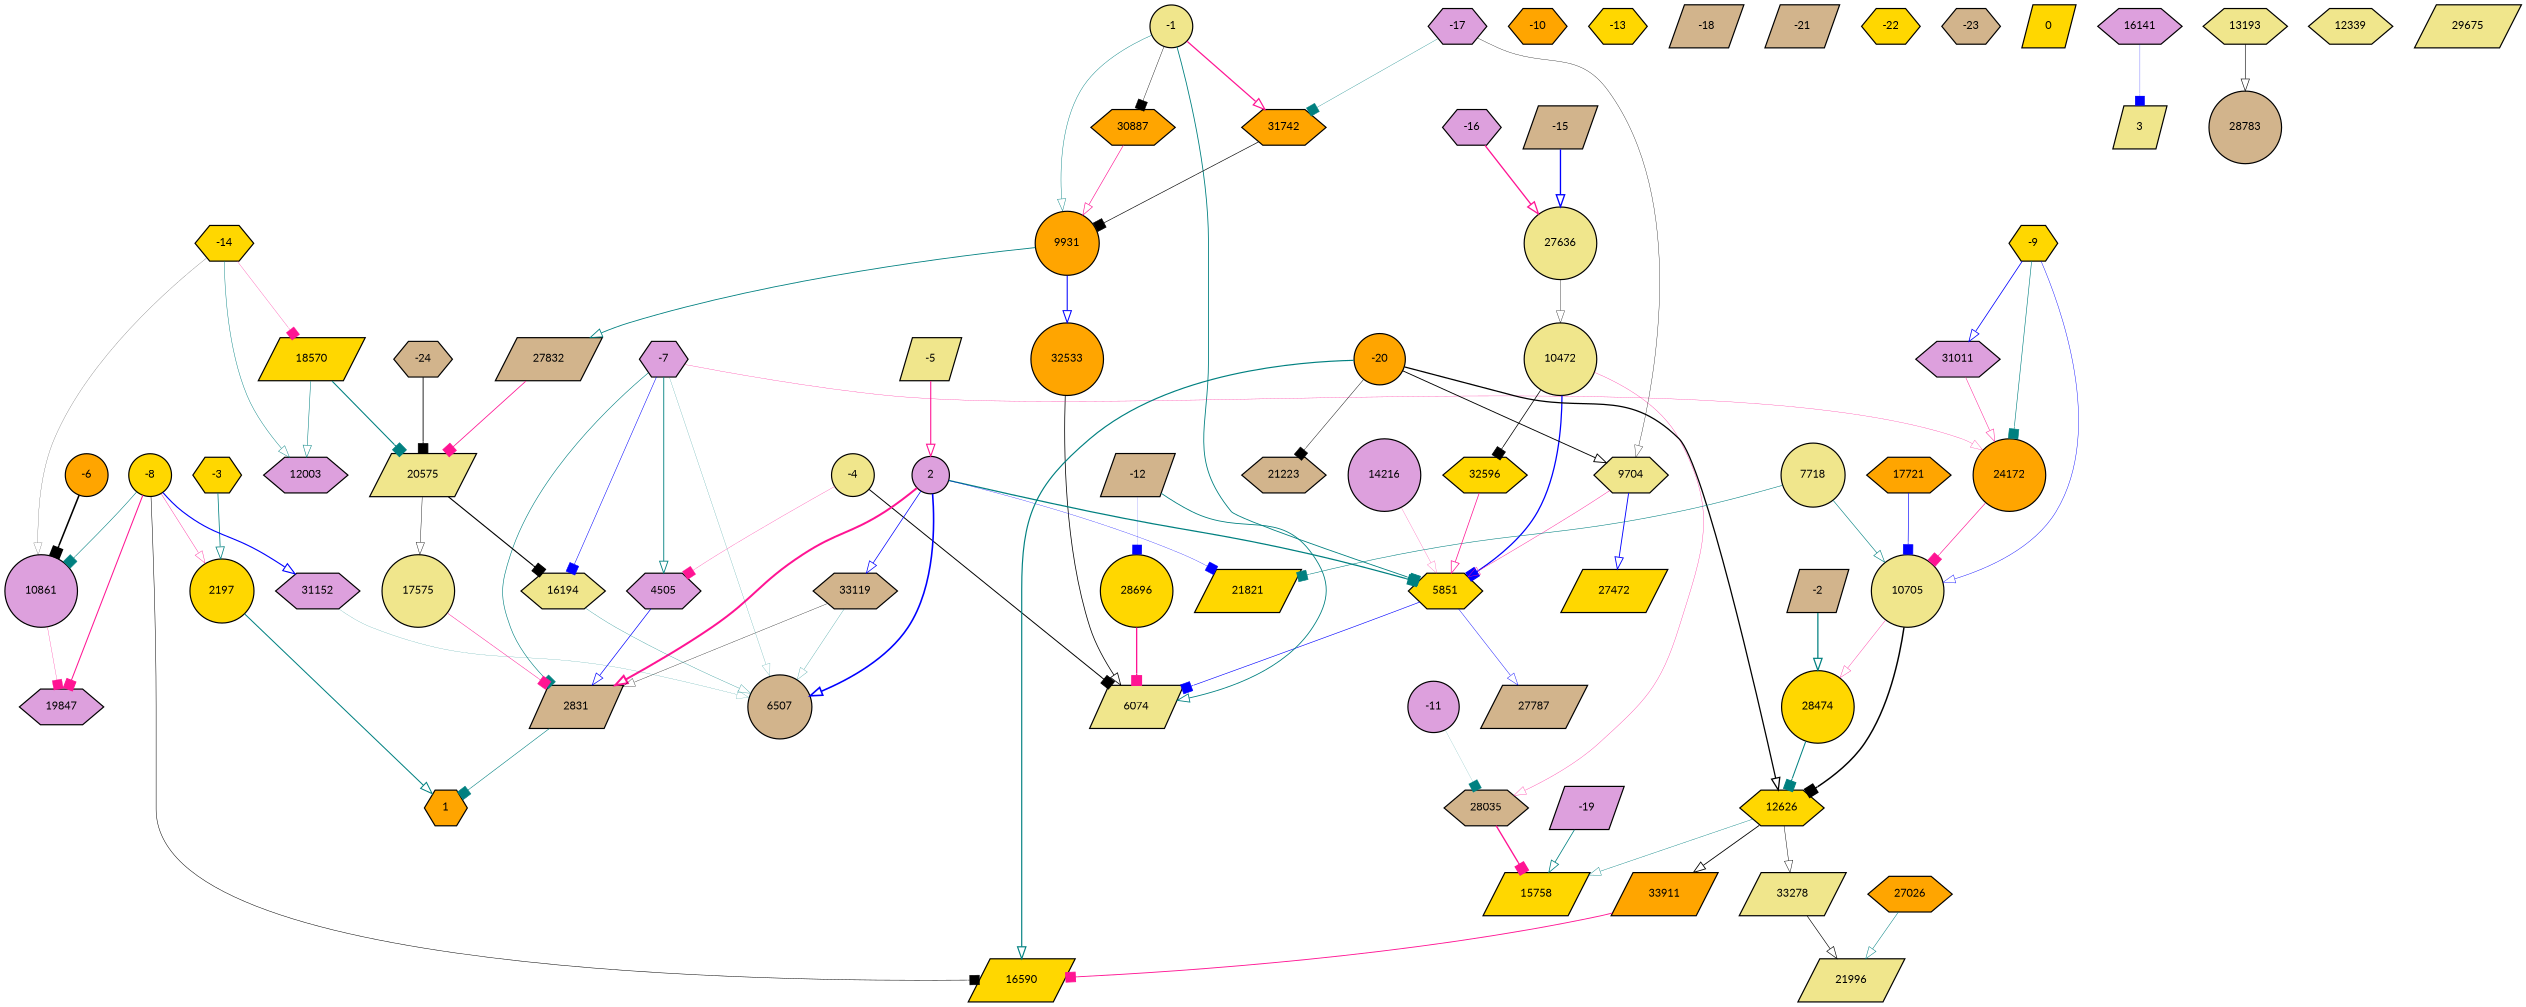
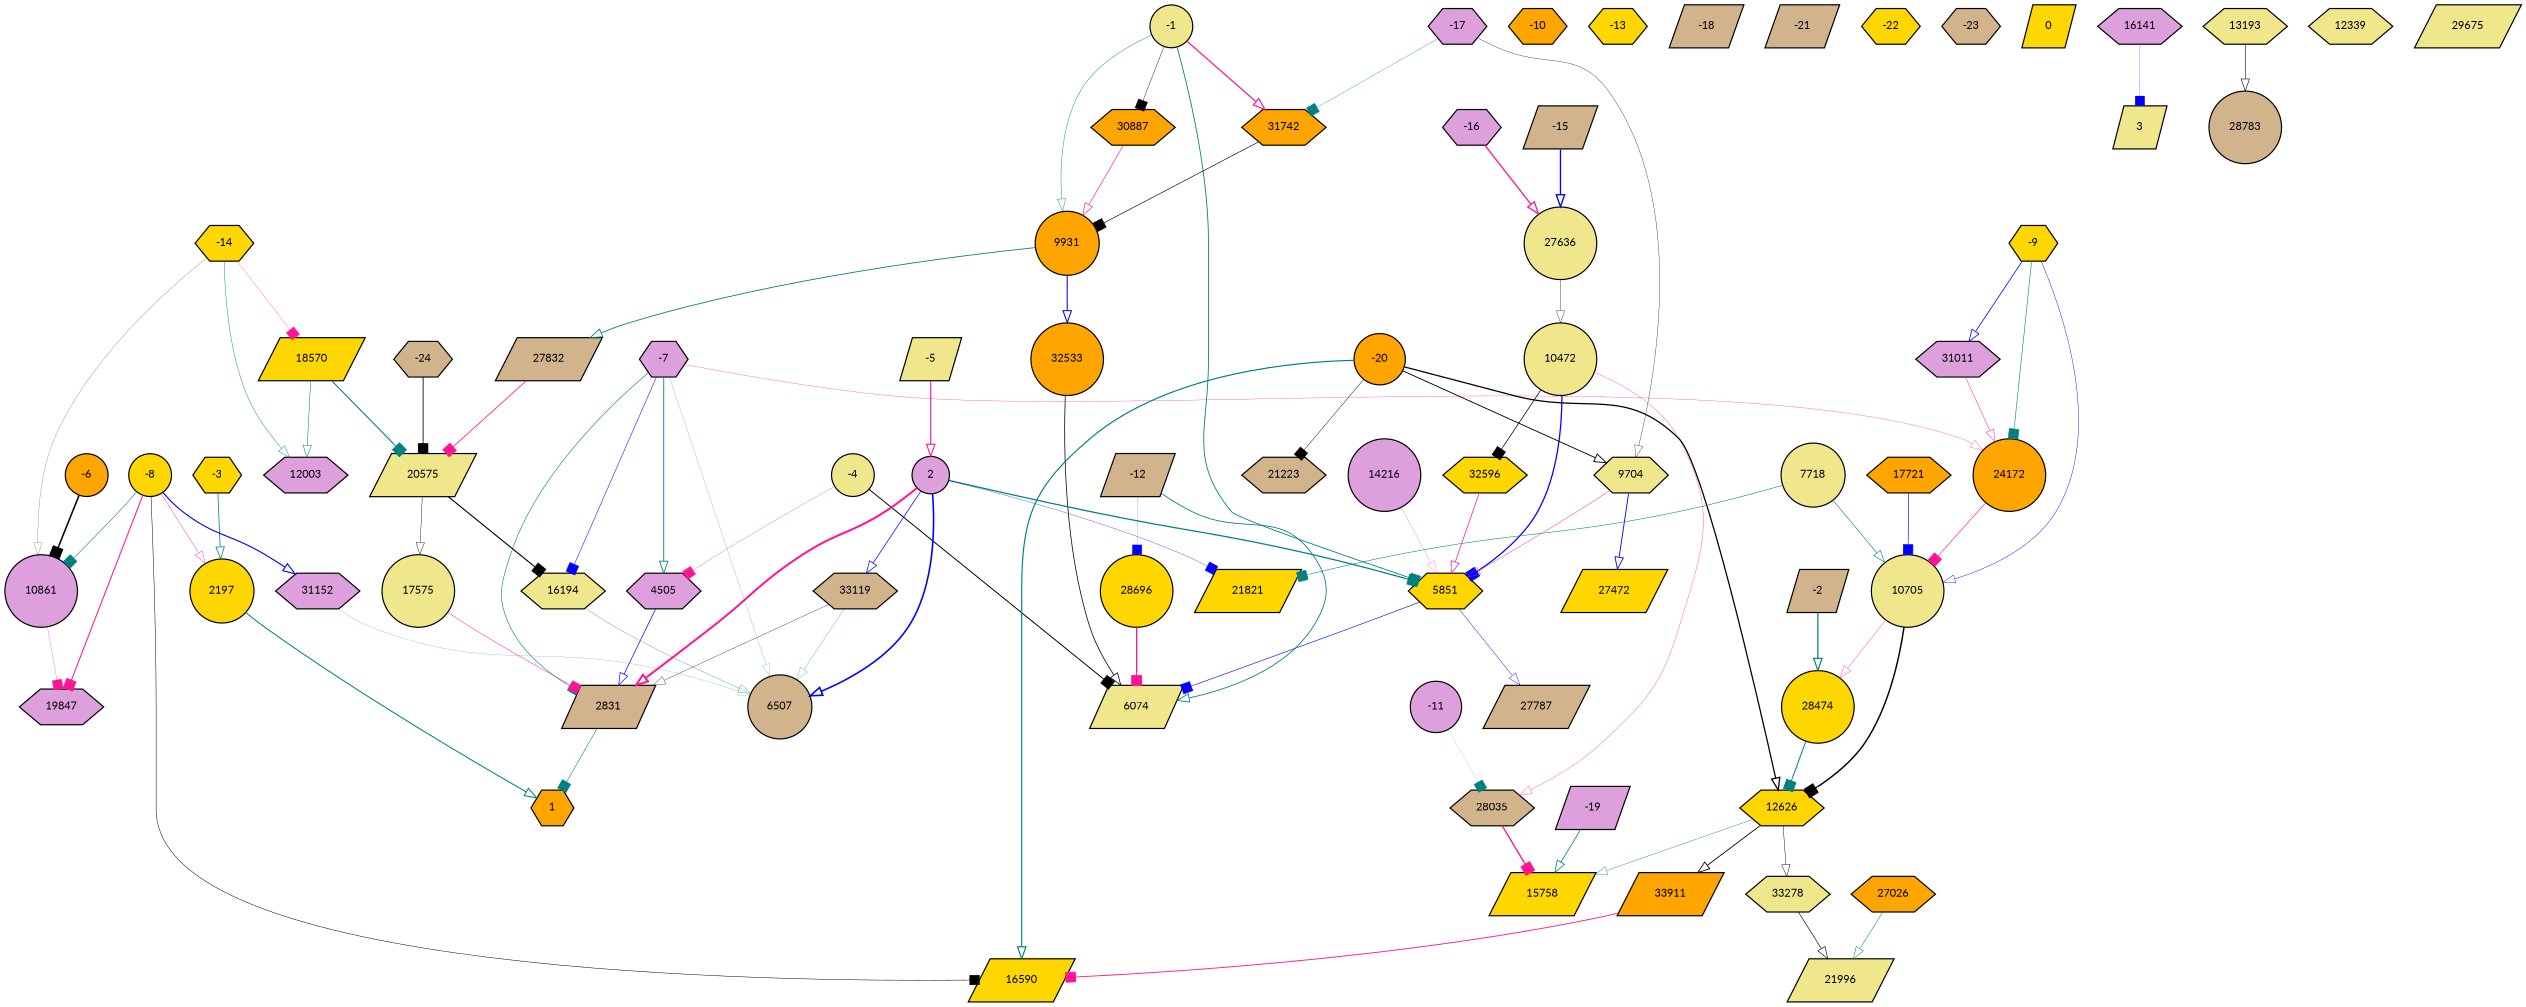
(1793, 894) -> (1788, 894)
